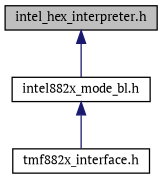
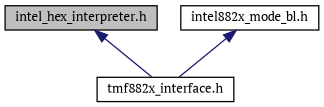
(81, 60) -> (128, 58)
